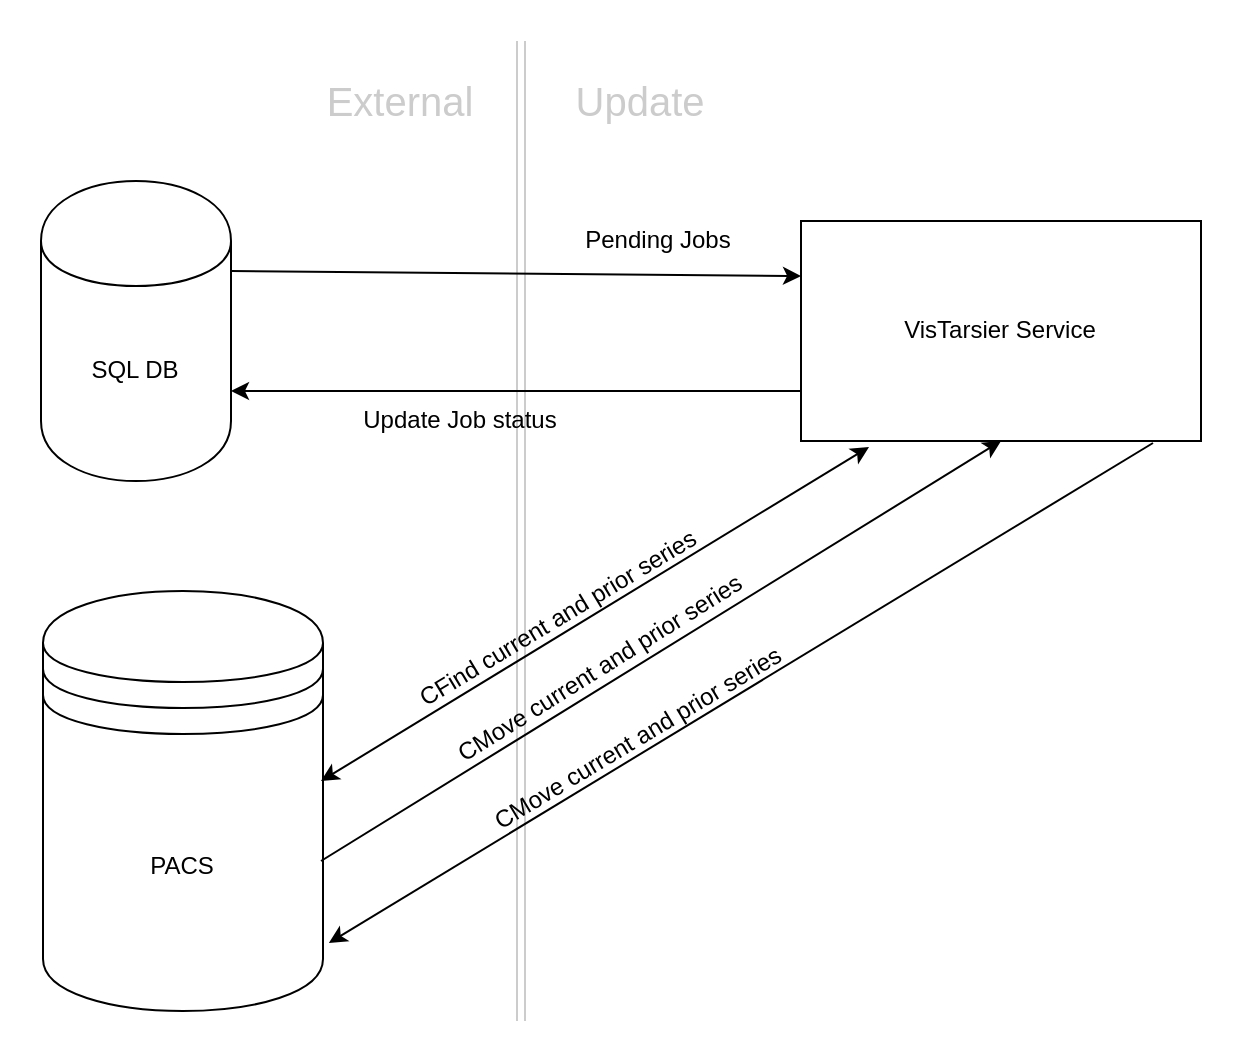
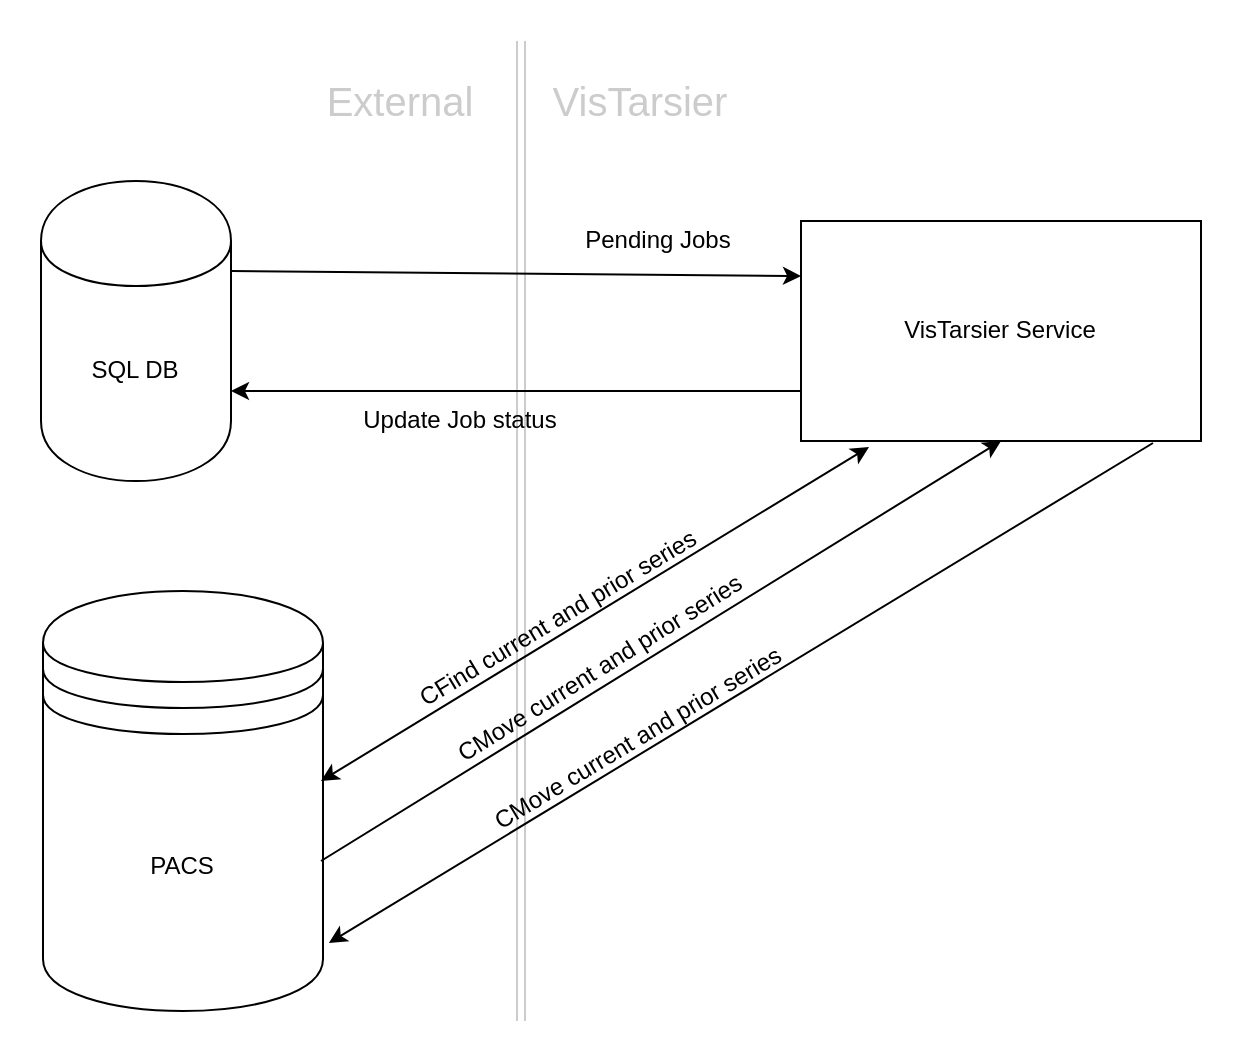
(641, 101) -> (641, 101)
